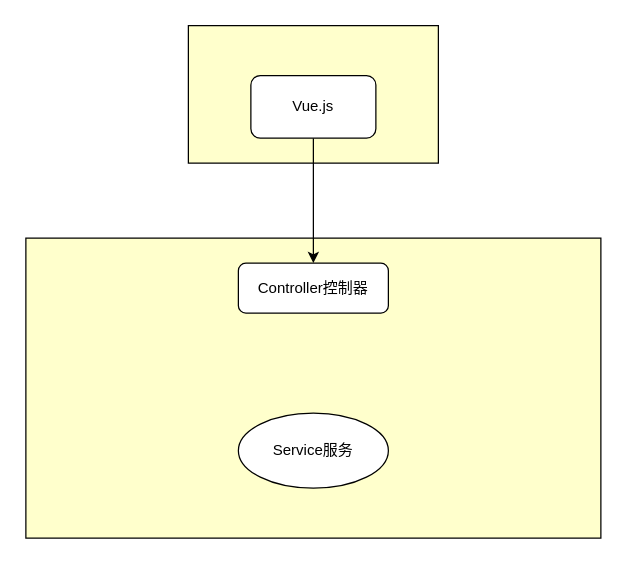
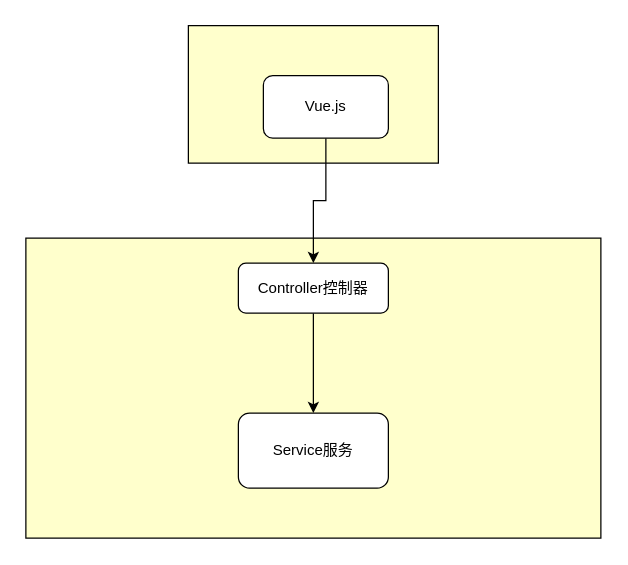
(313, 107) -> (326, 107)
none -> (313, 359)
(313, 451) -> (313, 451)
